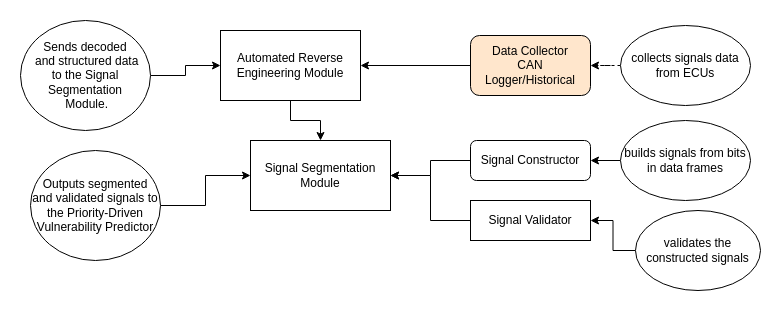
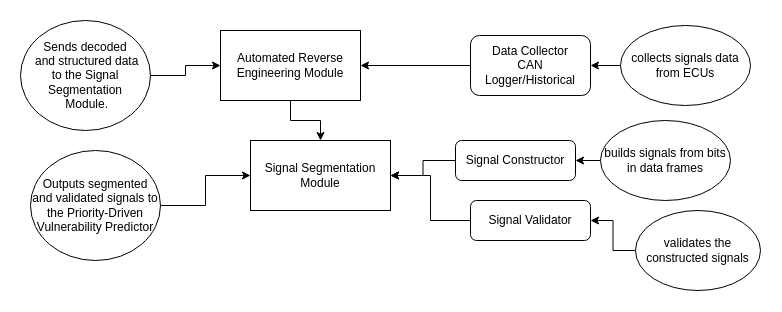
(531, 66) -> (531, 66)
(601, 66) -> (601, 66)
(531, 161) -> (516, 161)
(686, 161) -> (666, 161)
(531, 221) -> (531, 221)
